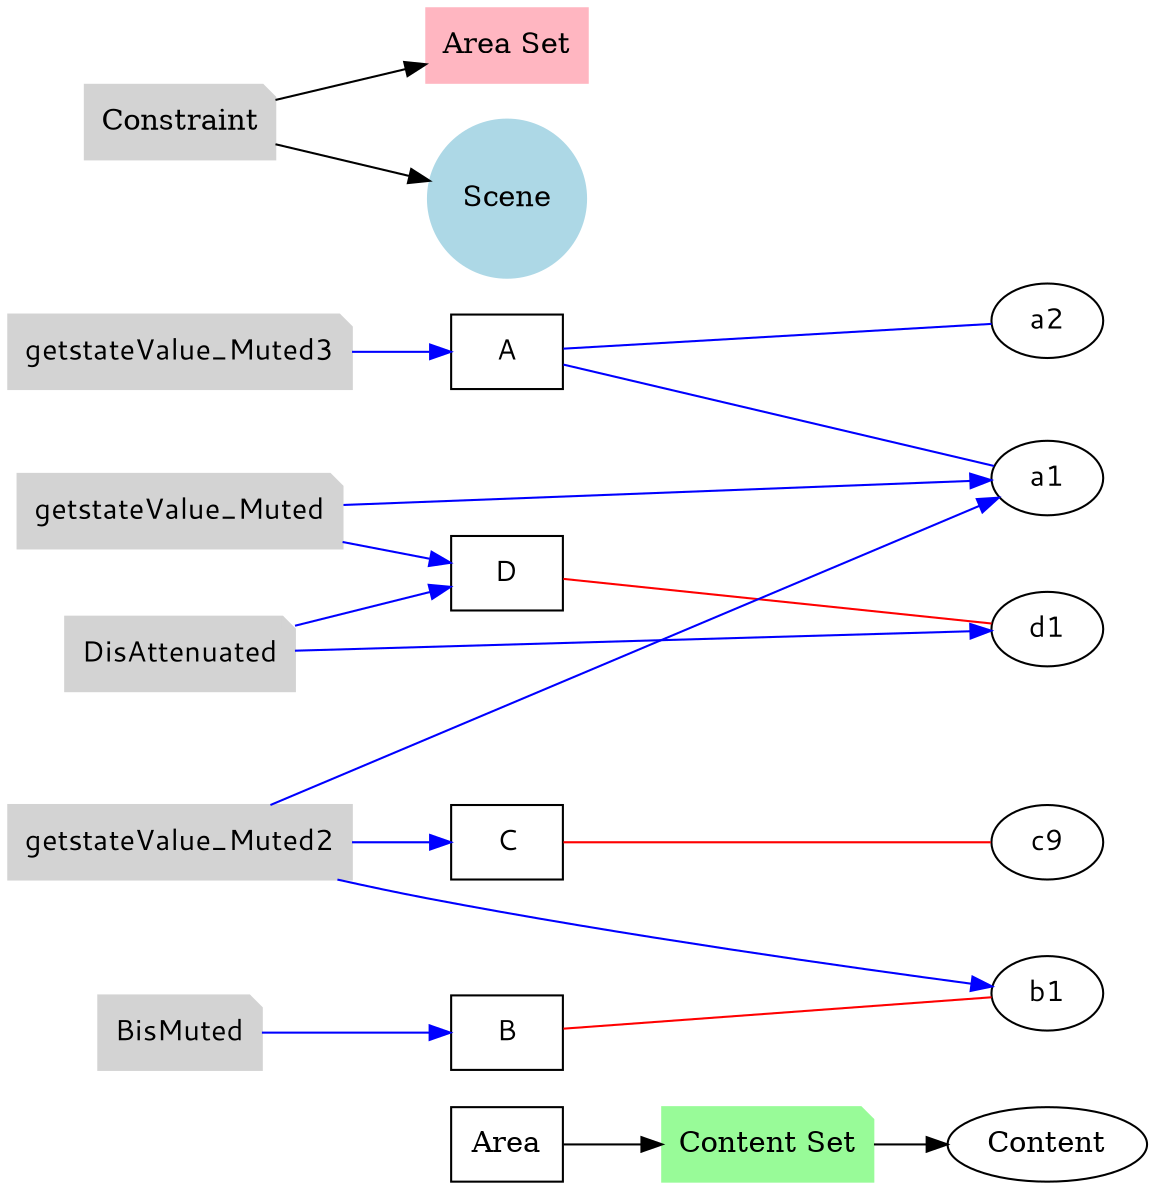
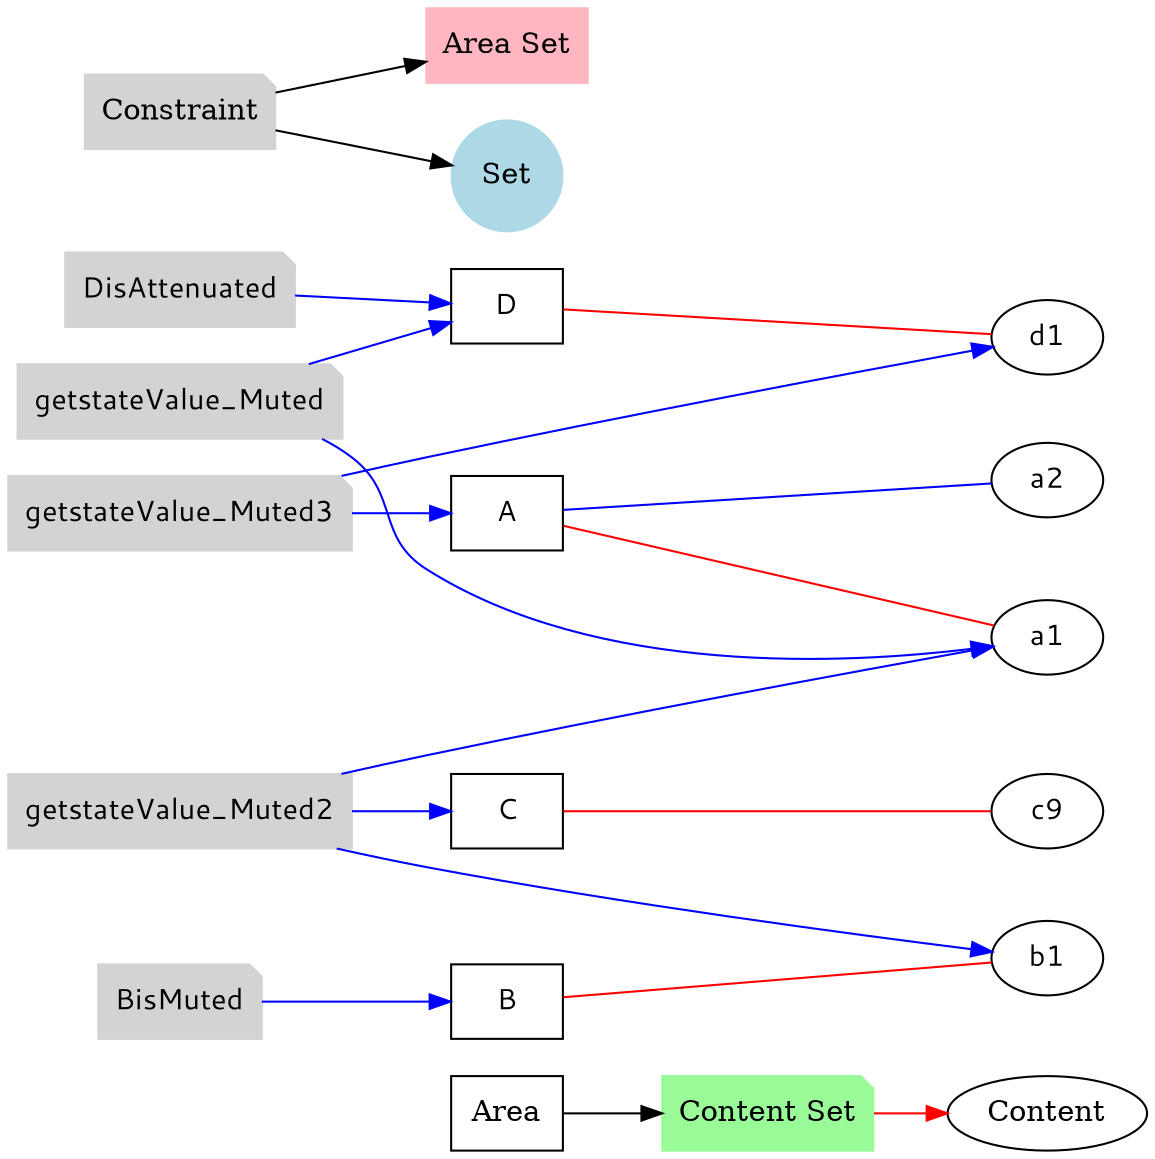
(507, 199) -> (507, 176)
(779, 415) -> (779, 576)
(616, 641) -> (656, 411)
(900, 1144) -> (900, 1113)
